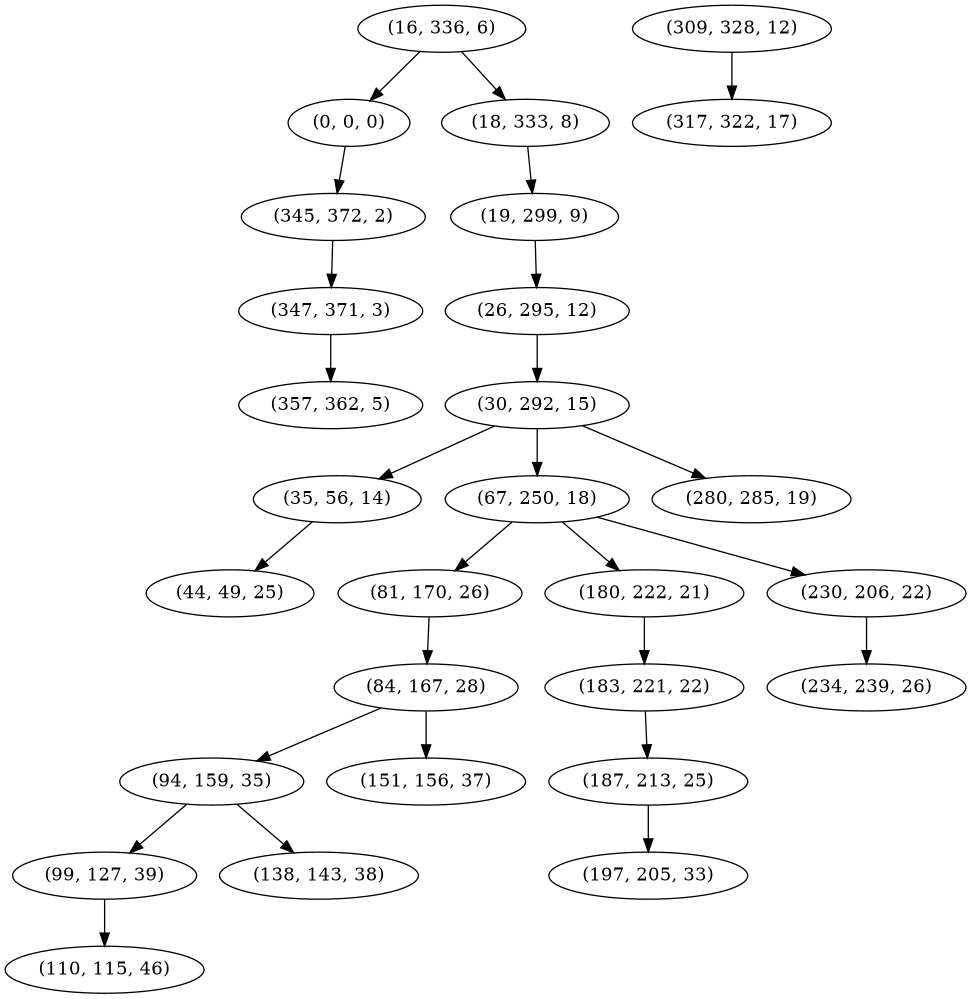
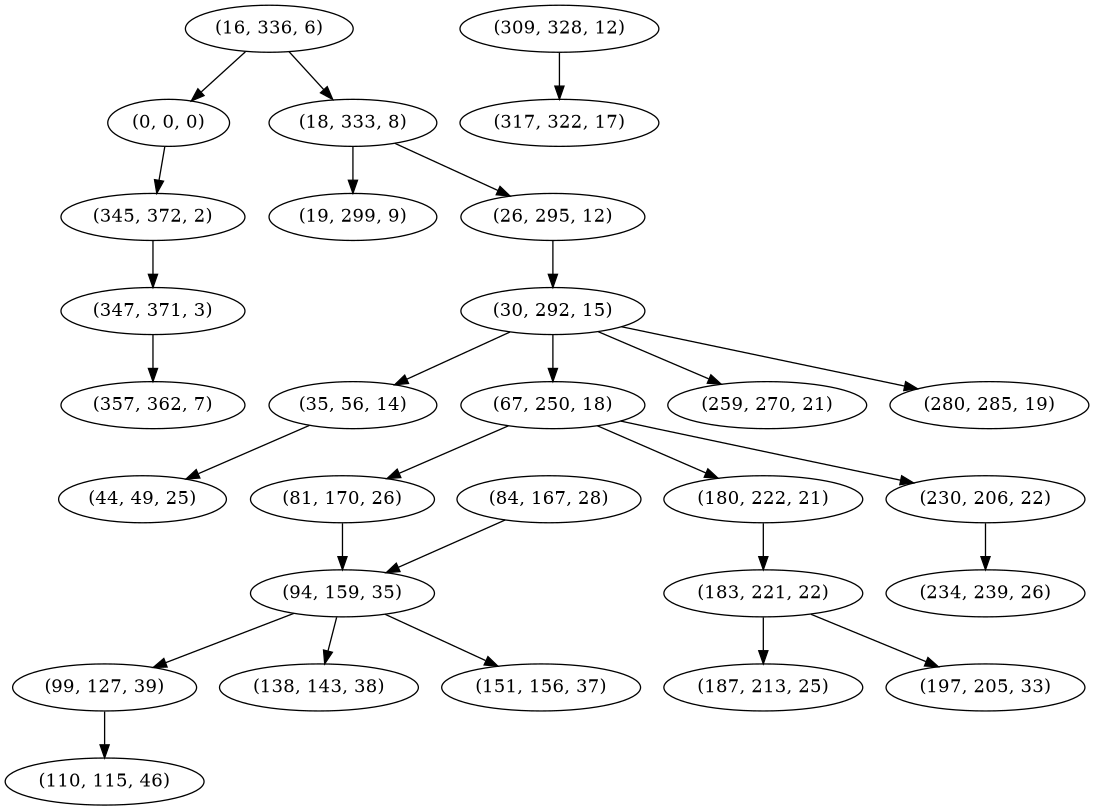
(536, 258) -> (446, 167)
(331, 405) -> (153, 405)
none -> (767, 405)
(428, 634) -> (342, 540)
(426, 728) -> (435, 637)
(648, 822) -> (868, 638)
